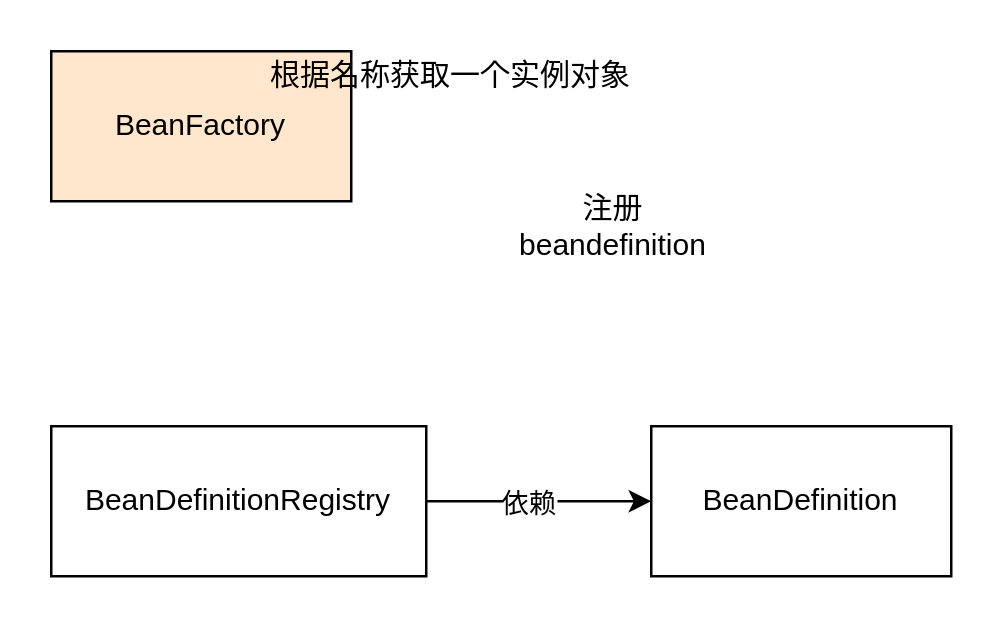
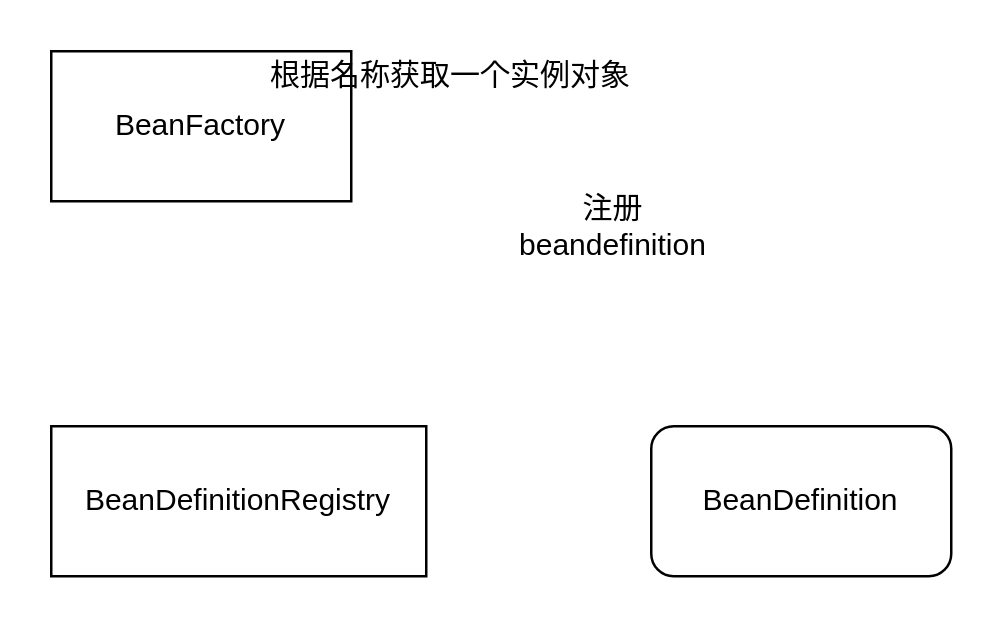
(201, 126) -> (201, 126)
(530, 501) -> none
(801, 501) -> (801, 501)
